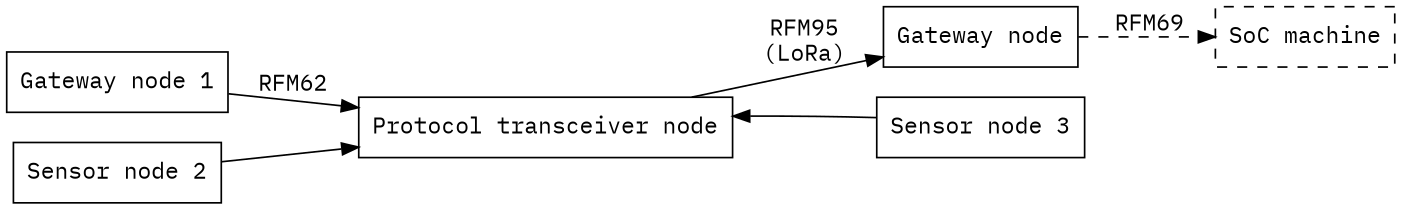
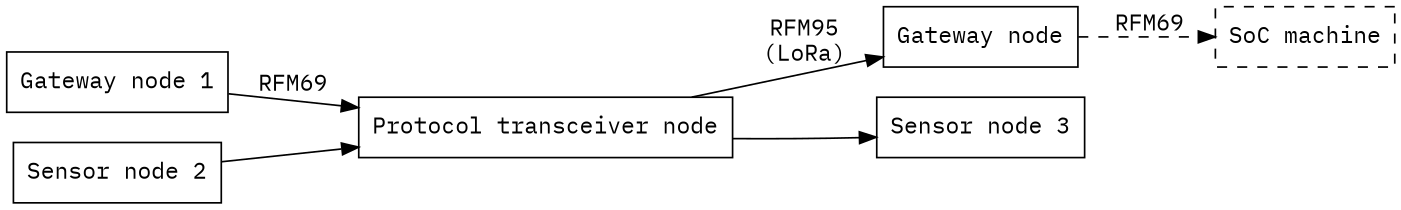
(293, 85) -> (293, 85)
(813, 116) -> (796, 139)
